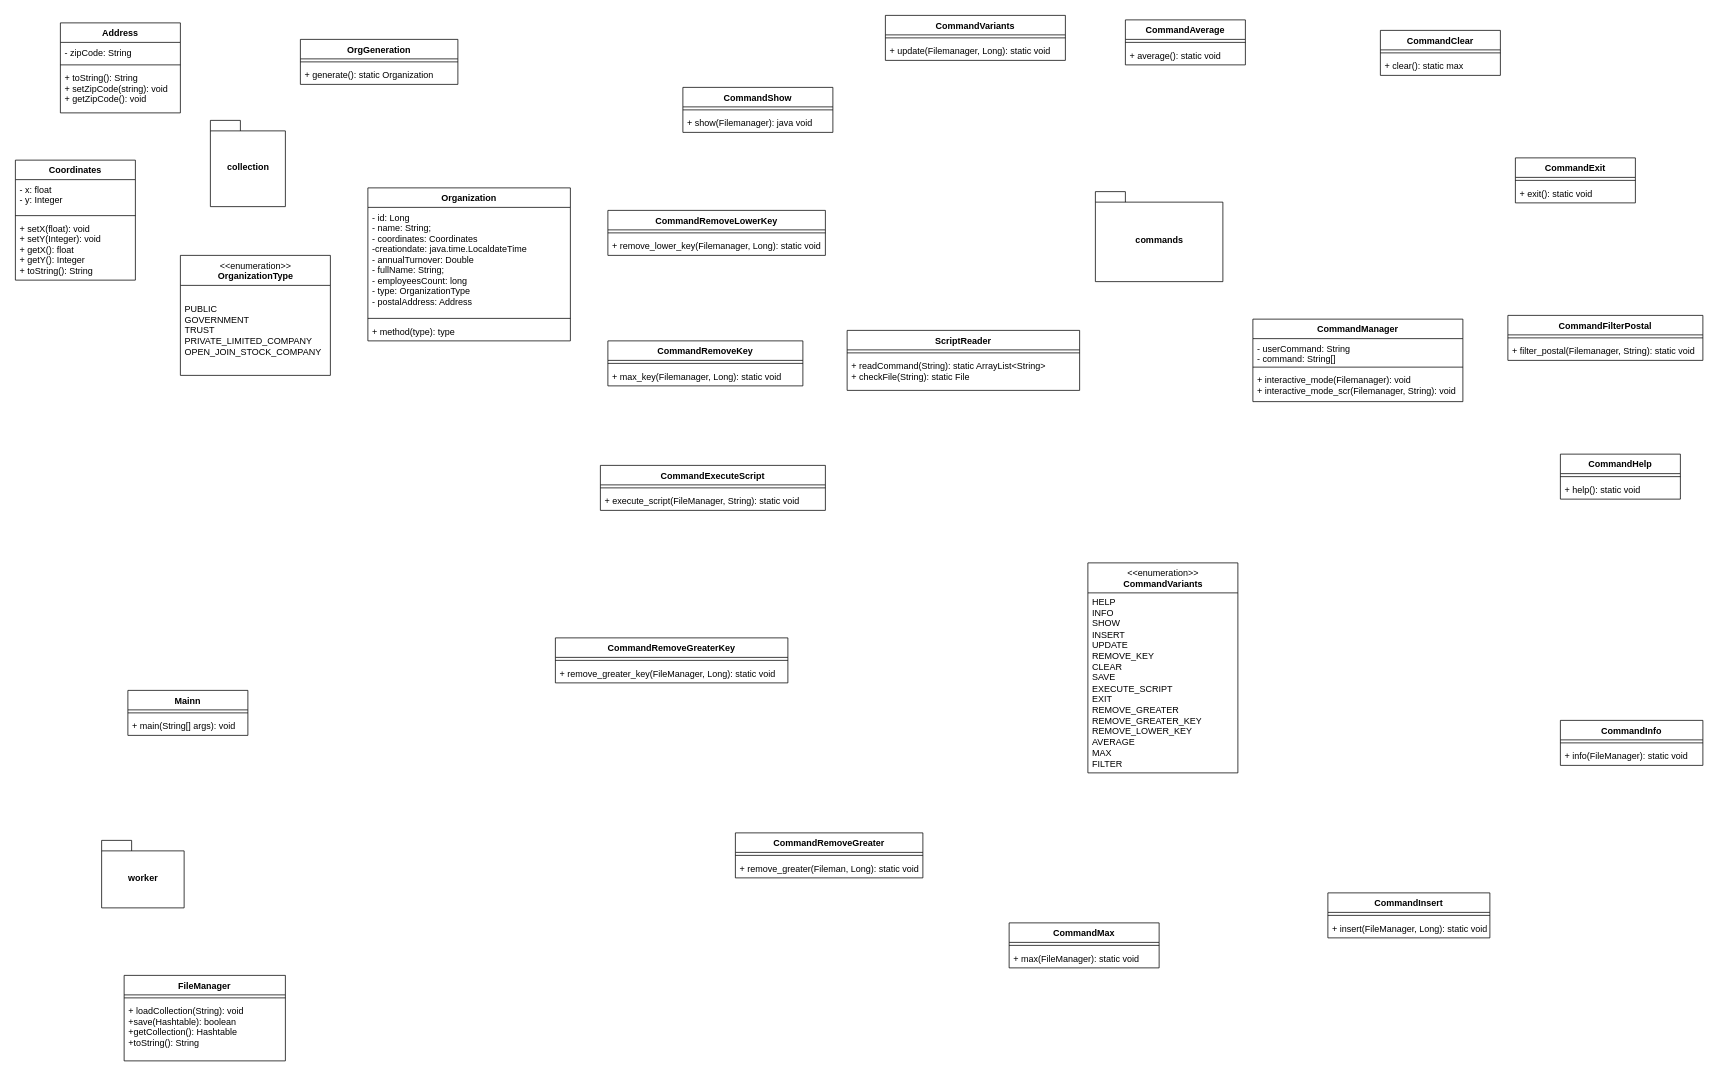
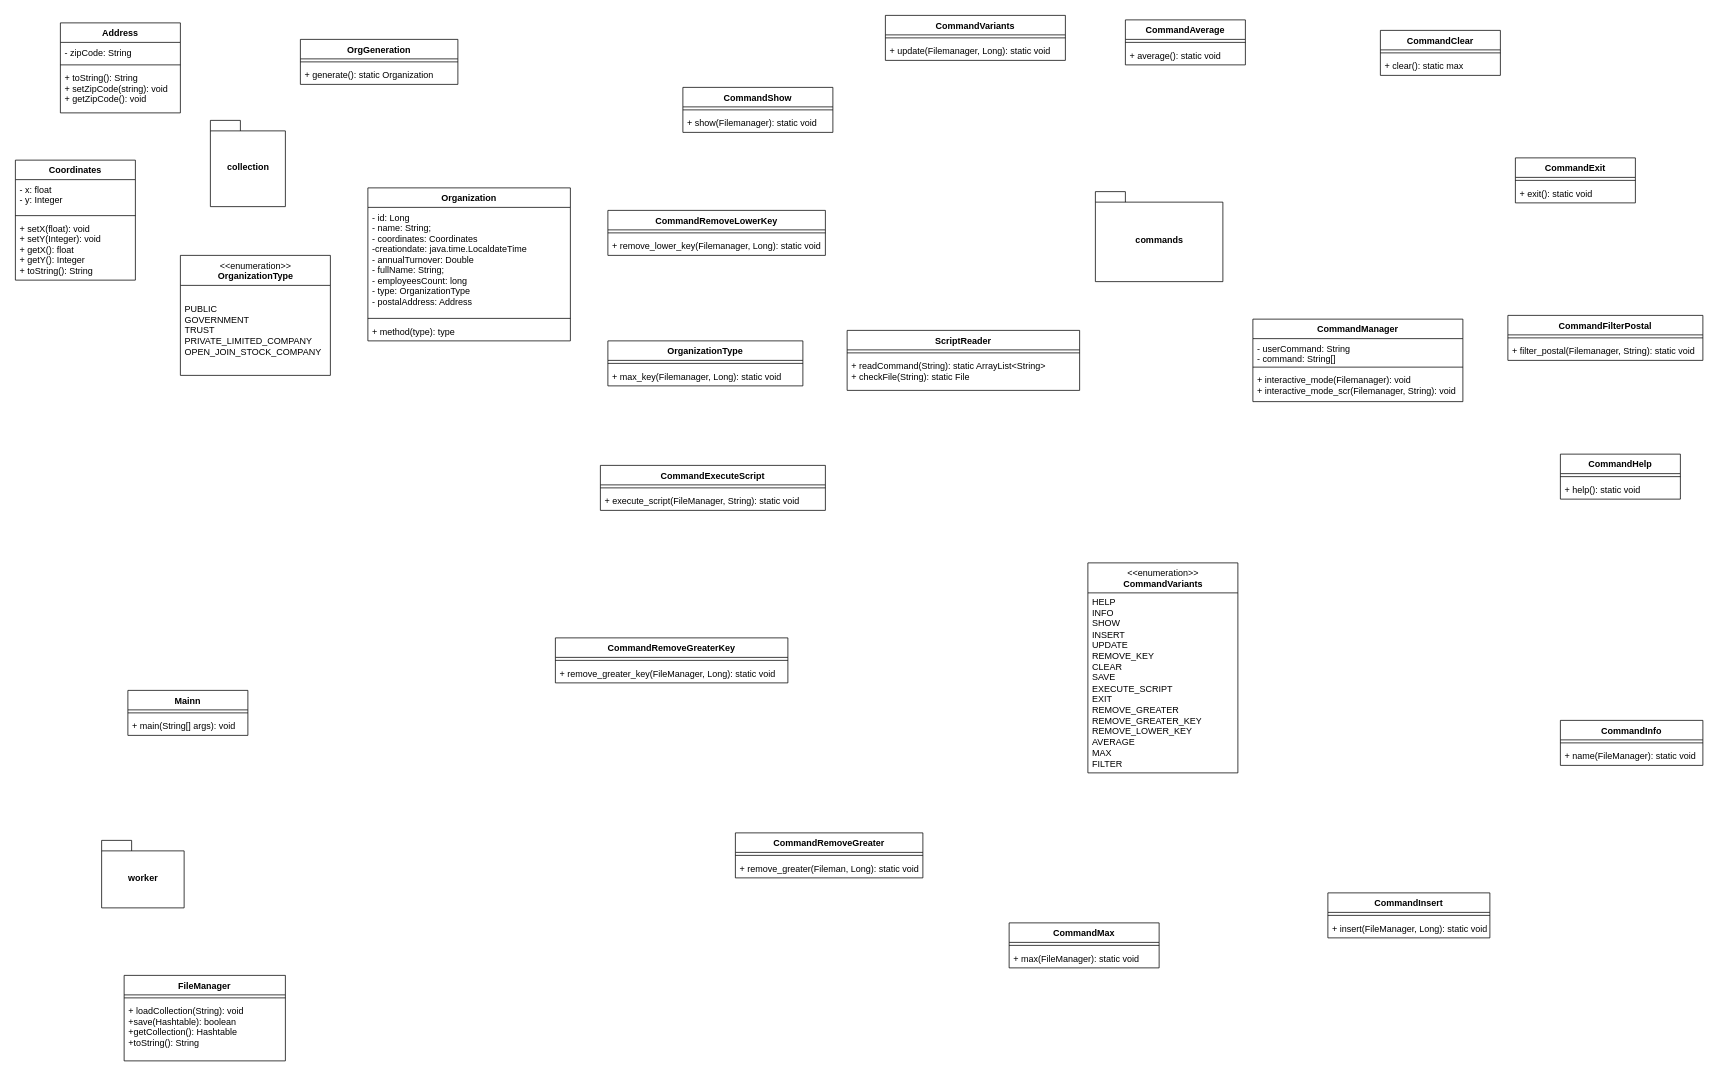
(754, 123) -> (758, 123)
(705, 351) -> (705, 351)
(1635, 756) -> (1636, 756)
